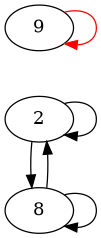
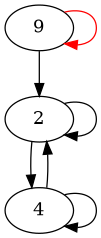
none -> (39, 67)
(39, 210) -> (39, 210)
